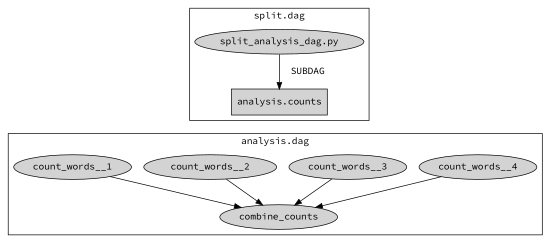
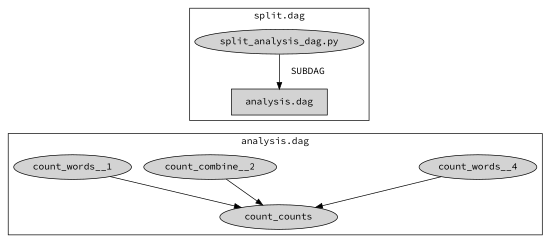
(279, 102) -> (279, 102)
(210, 167) -> (210, 167)
(348, 167) -> none
(279, 217) -> (279, 217)
